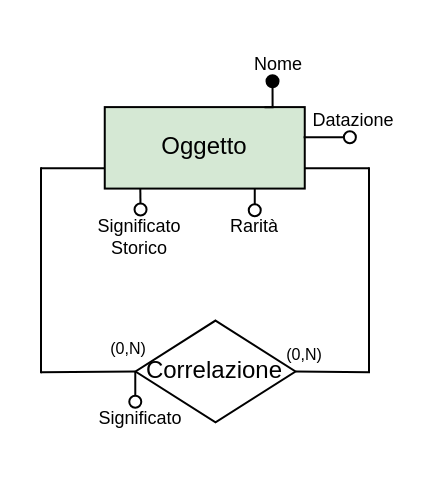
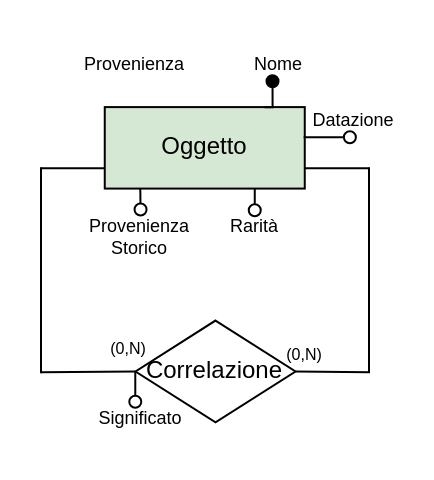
none -> (135, 63)
(140, 237) -> (140, 237)
